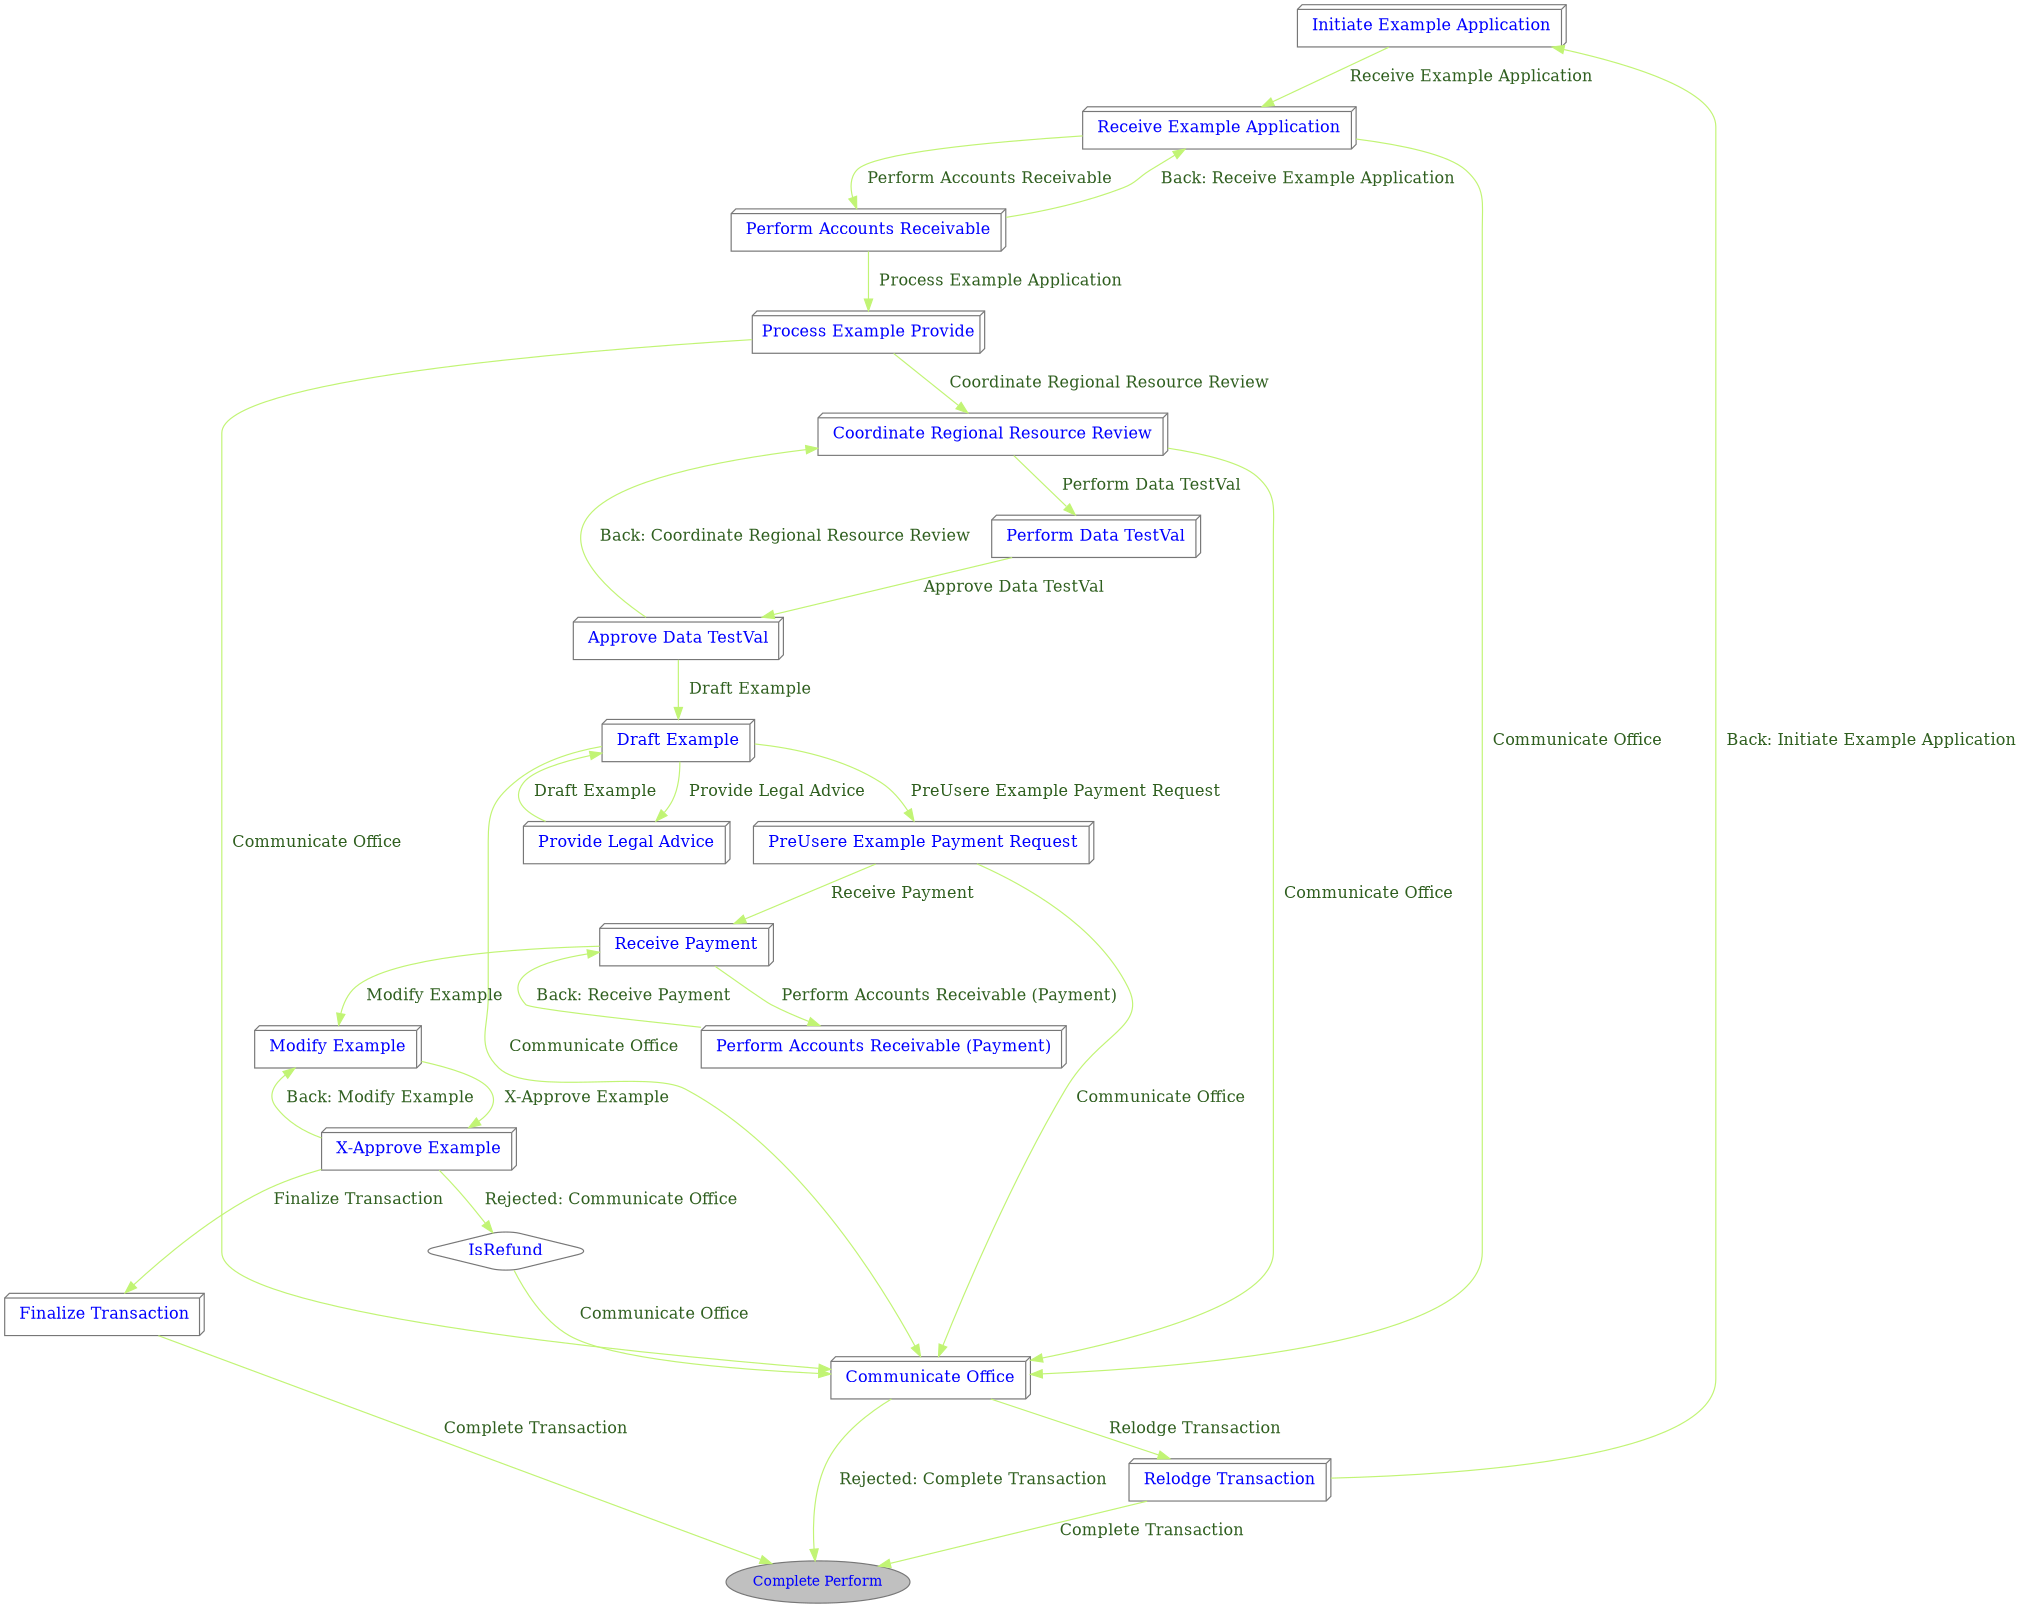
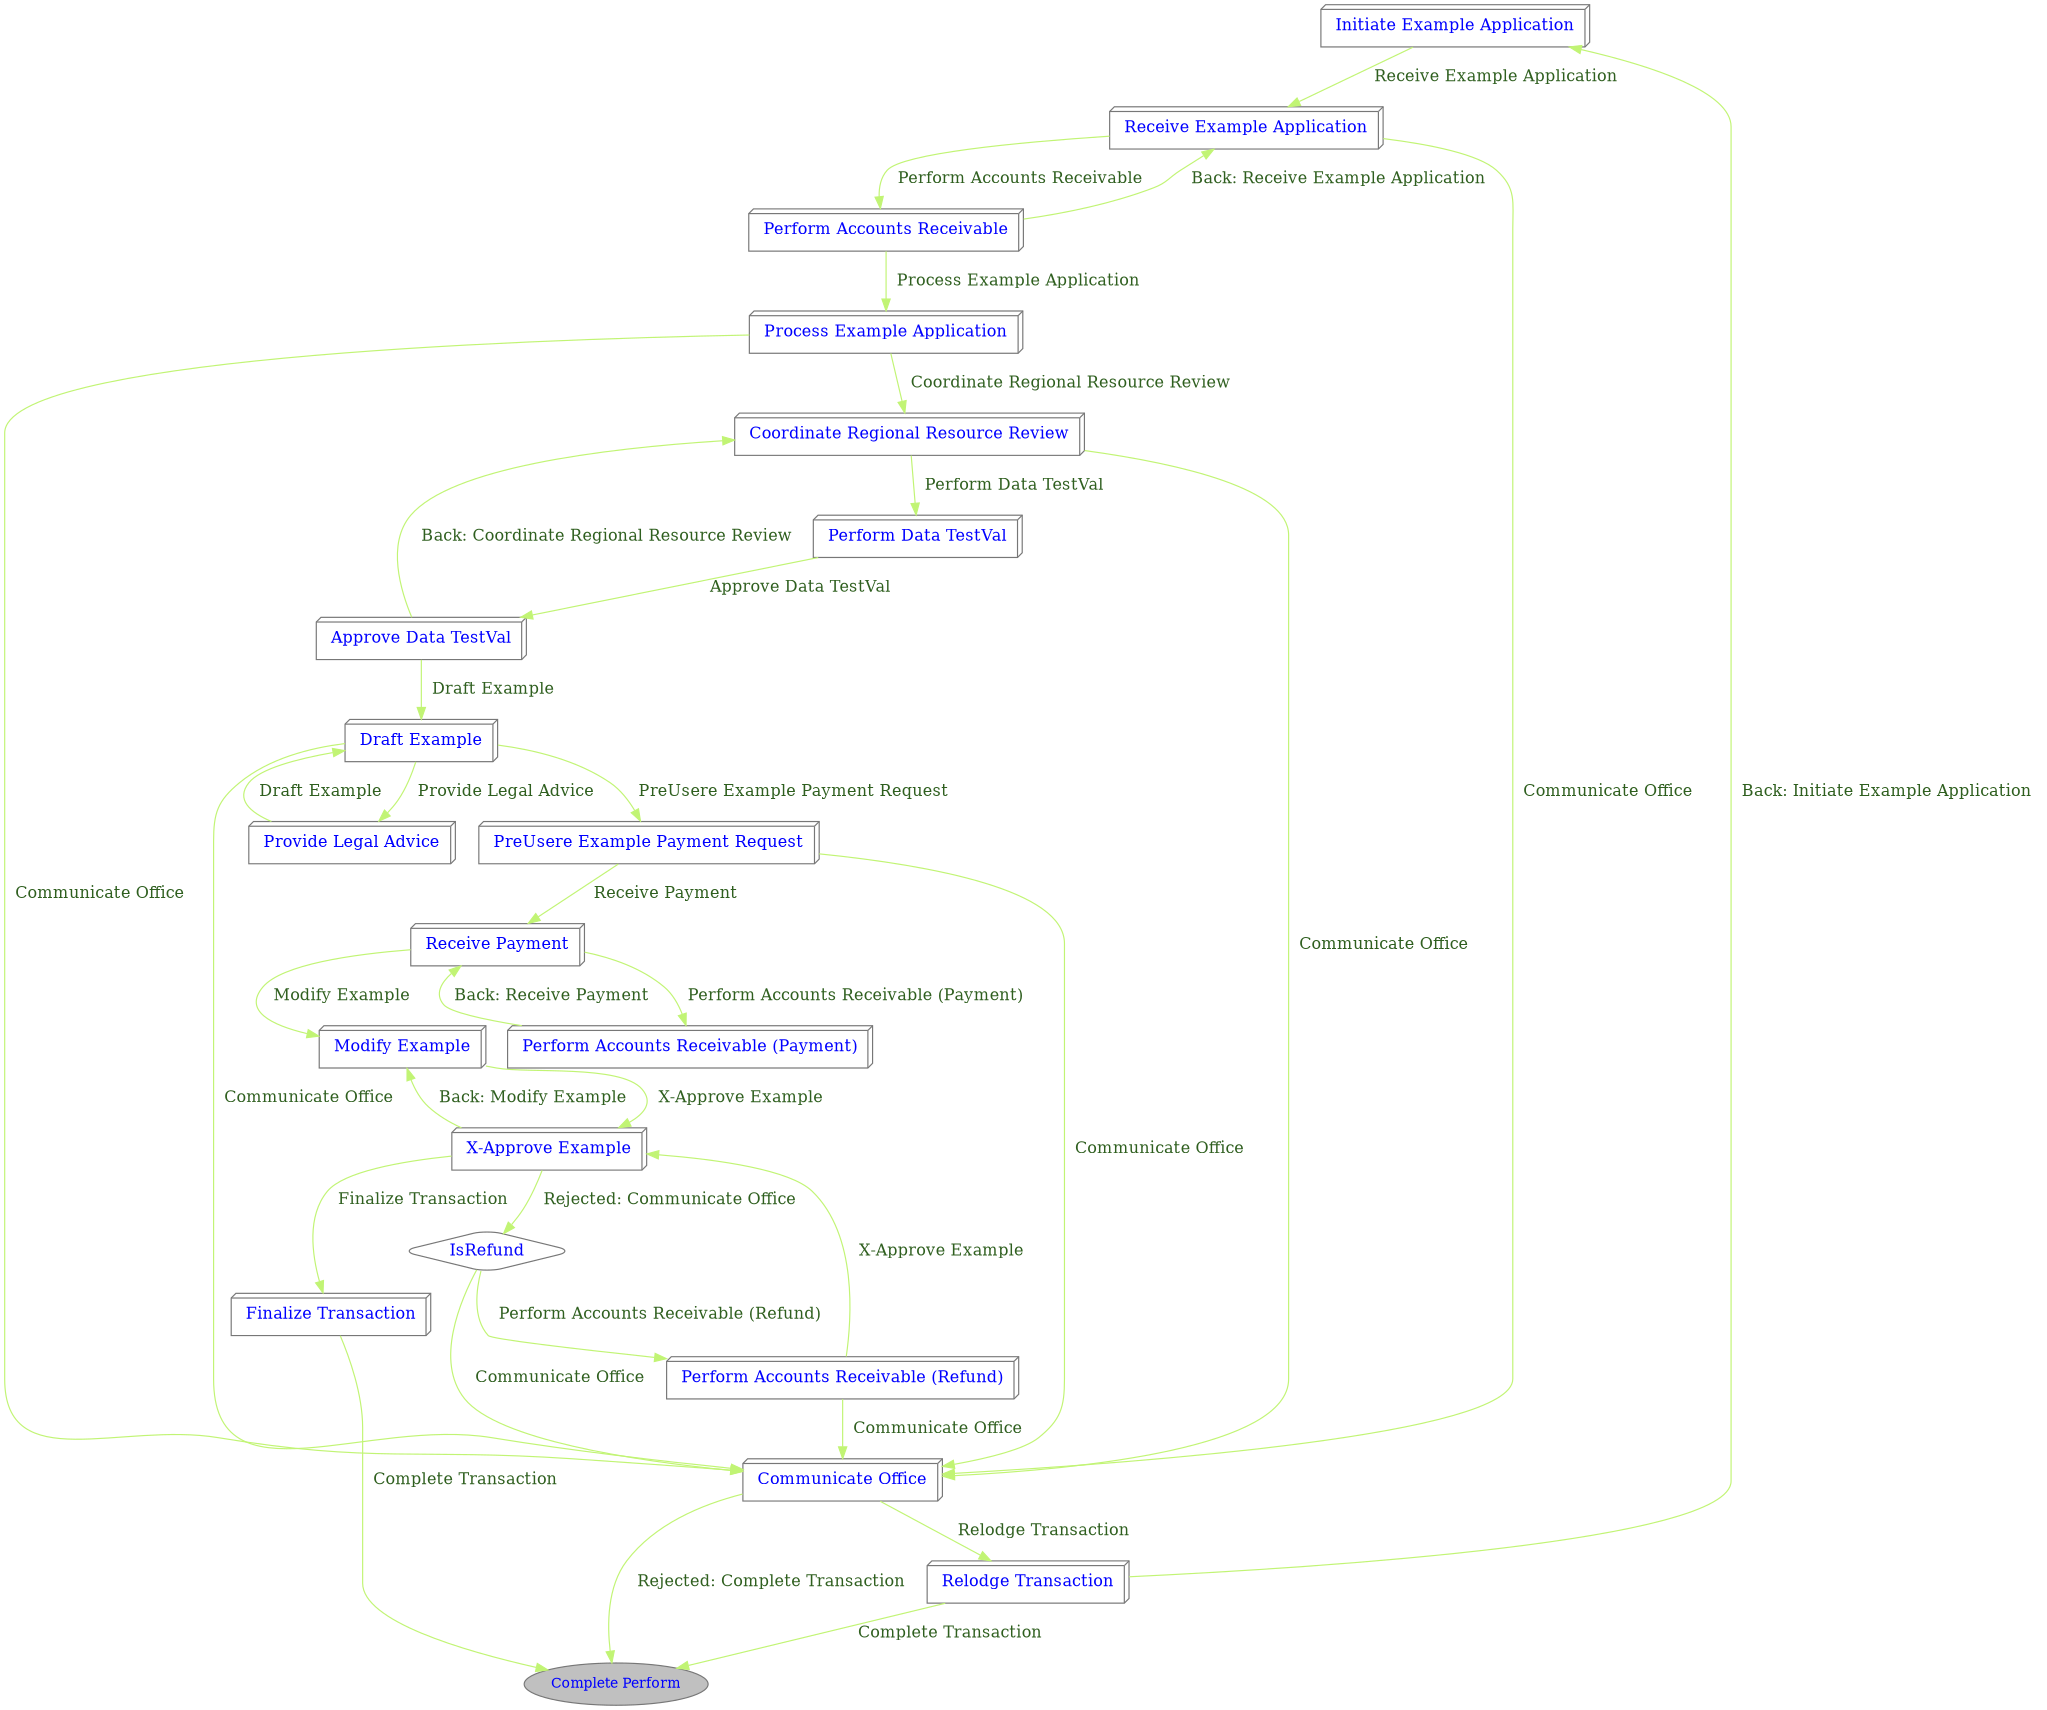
(868, 332) -> (886, 332)
none -> (843, 1378)
